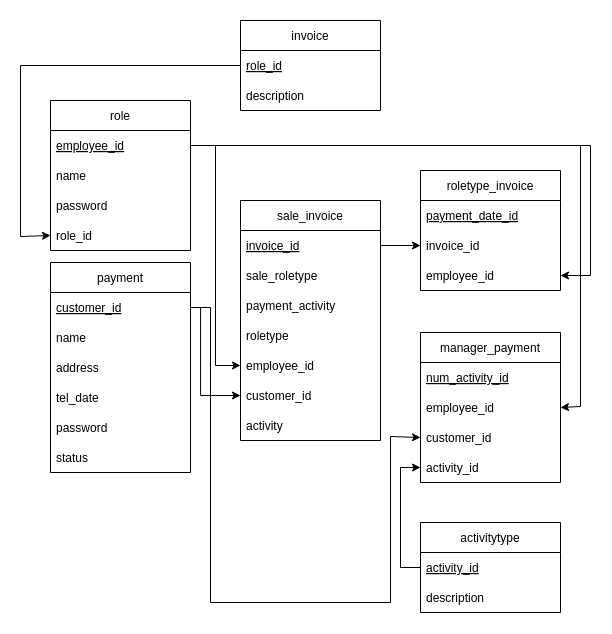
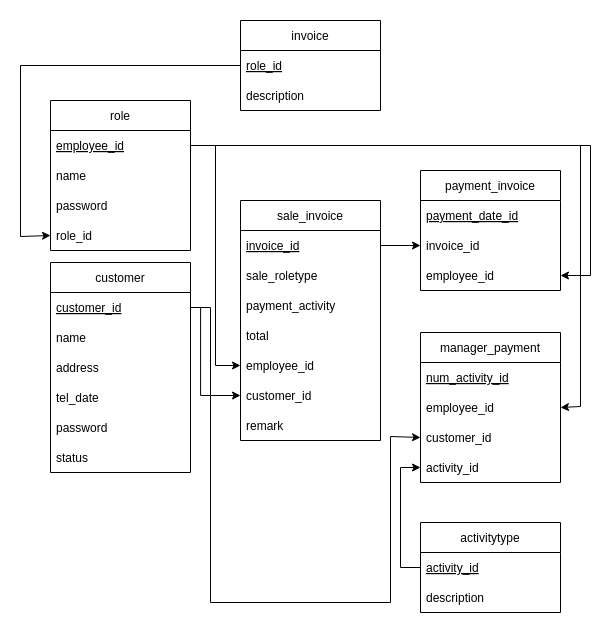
(490, 186) -> (490, 186)
(120, 278) -> (120, 278)
(271, 336) -> (261, 336)
(270, 426) -> (266, 426)
